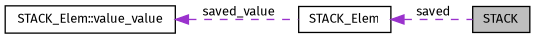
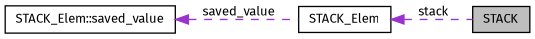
(432, 12) -> (432, 12)
(90, 19) -> (90, 19)
